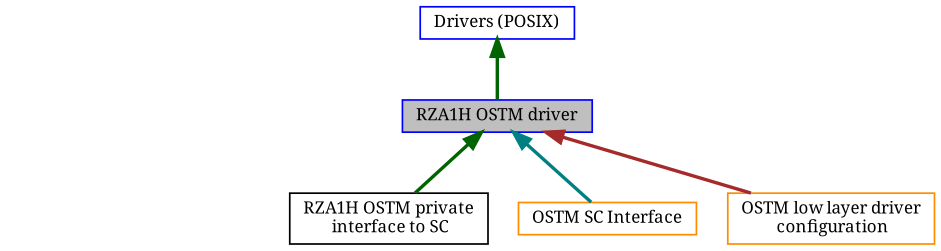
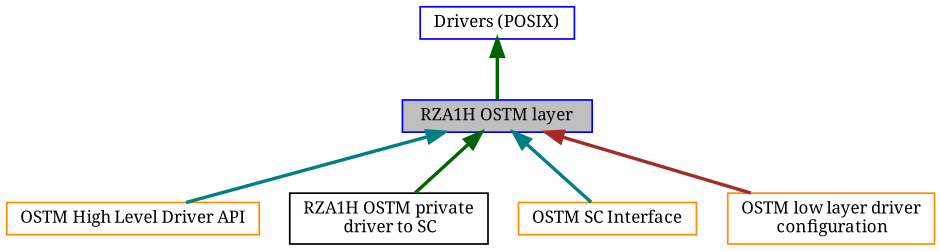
(497, 116) -> (497, 116)
none -> (133, 219)
(389, 219) -> (389, 219)
